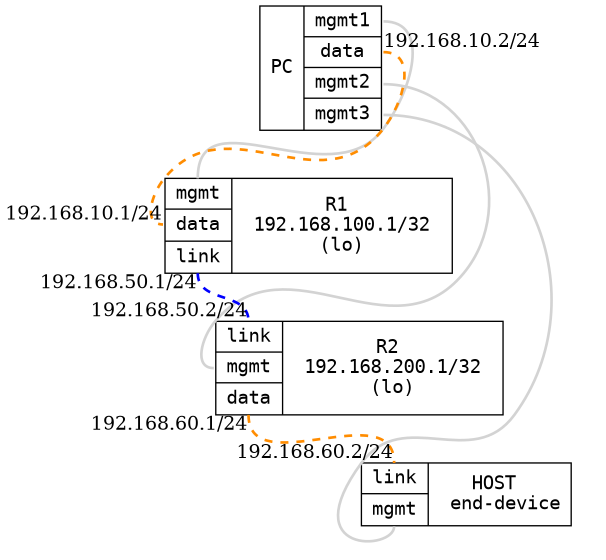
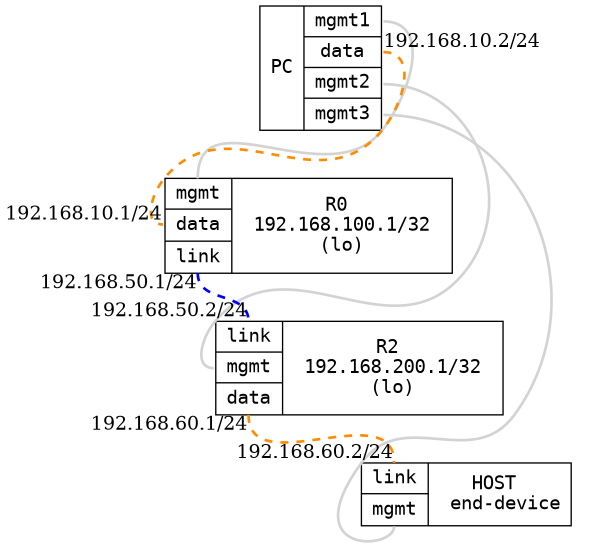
(342, 205) -> (342, 205)
